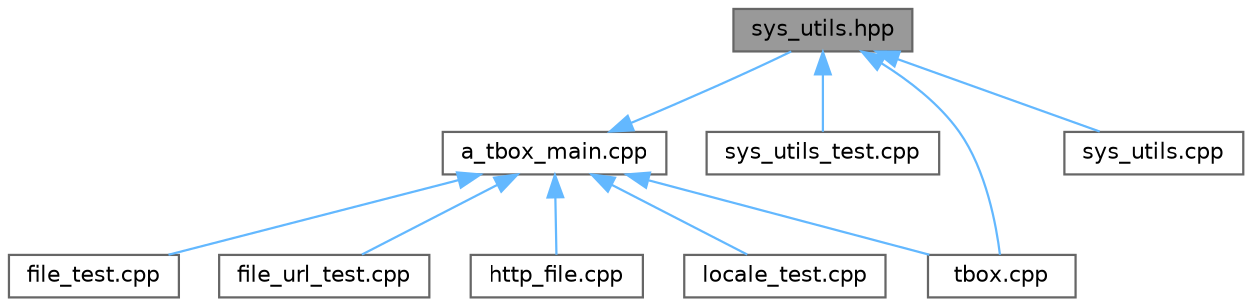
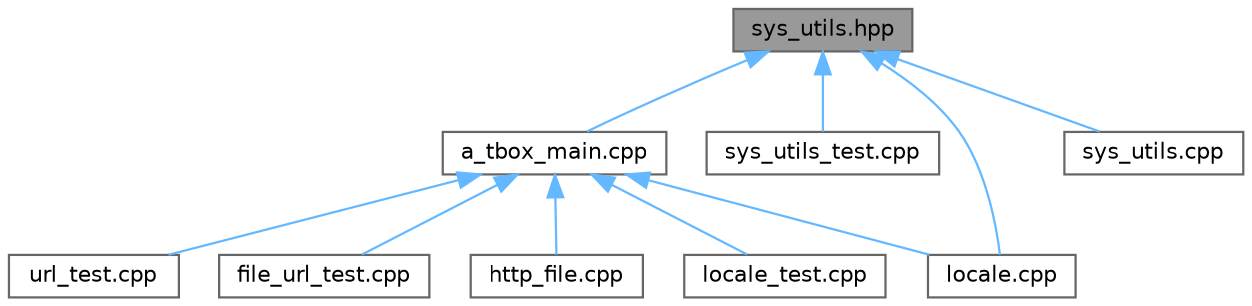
(712, 88) -> (667, 95)
(94, 276) -> (94, 276)
(1002, 276) -> (1002, 276)
